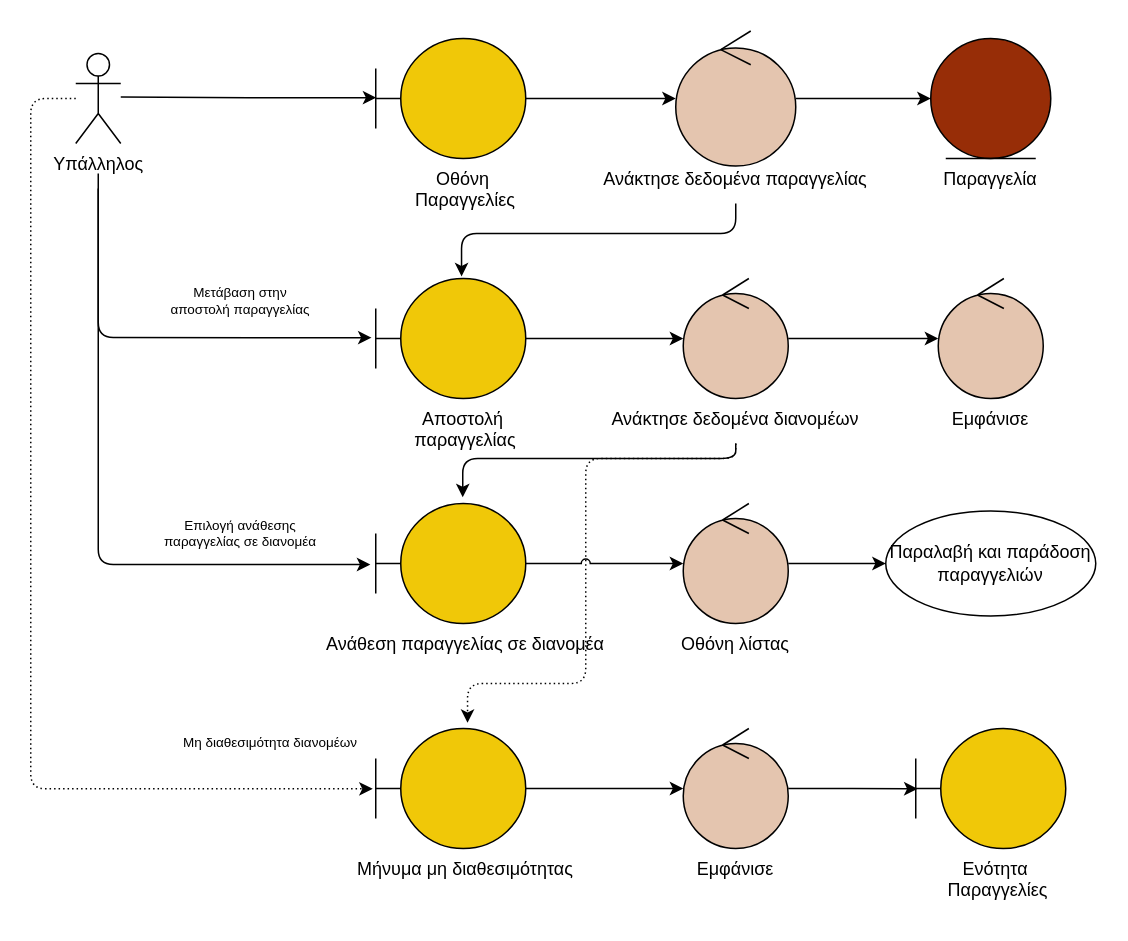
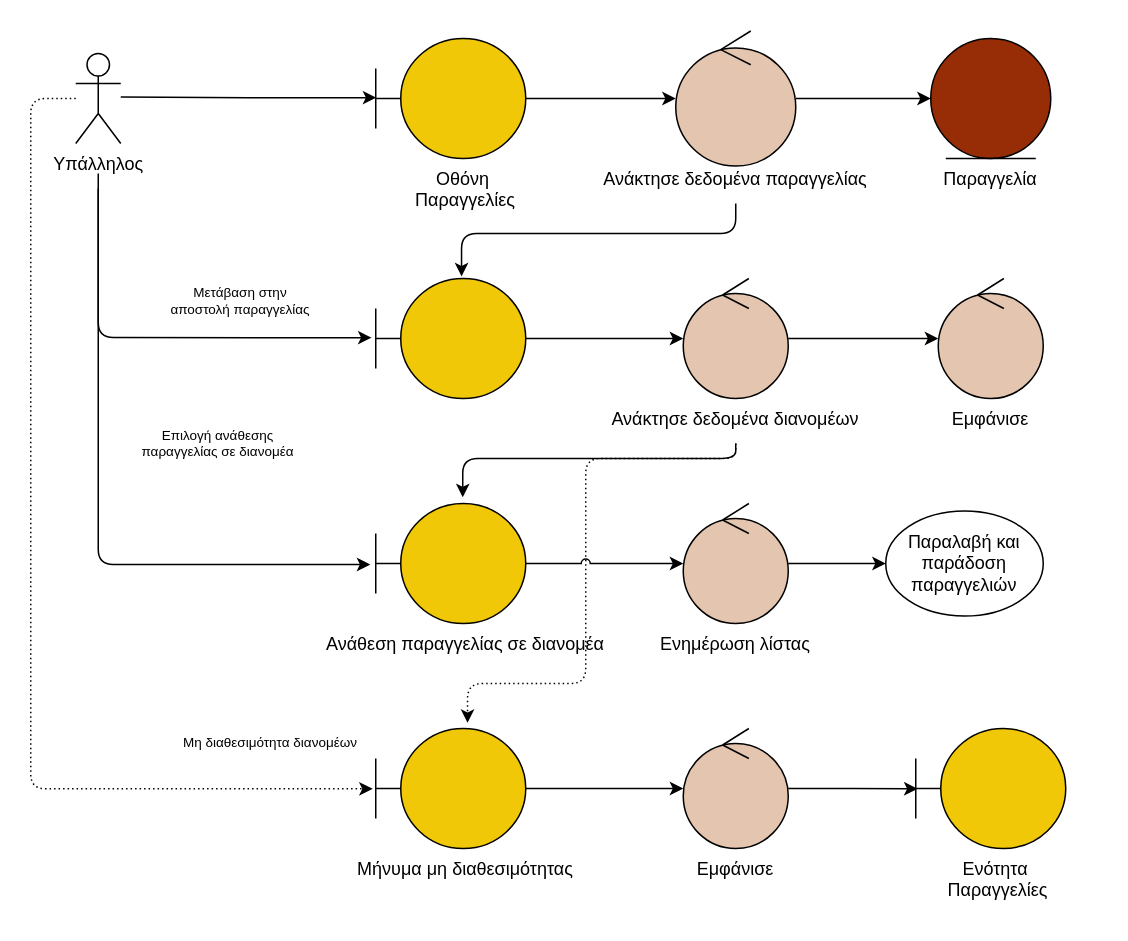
(466, 428) -> none
(241, 533) -> (218, 443)
(991, 563) -> (965, 563)
(736, 645) -> (736, 645)
